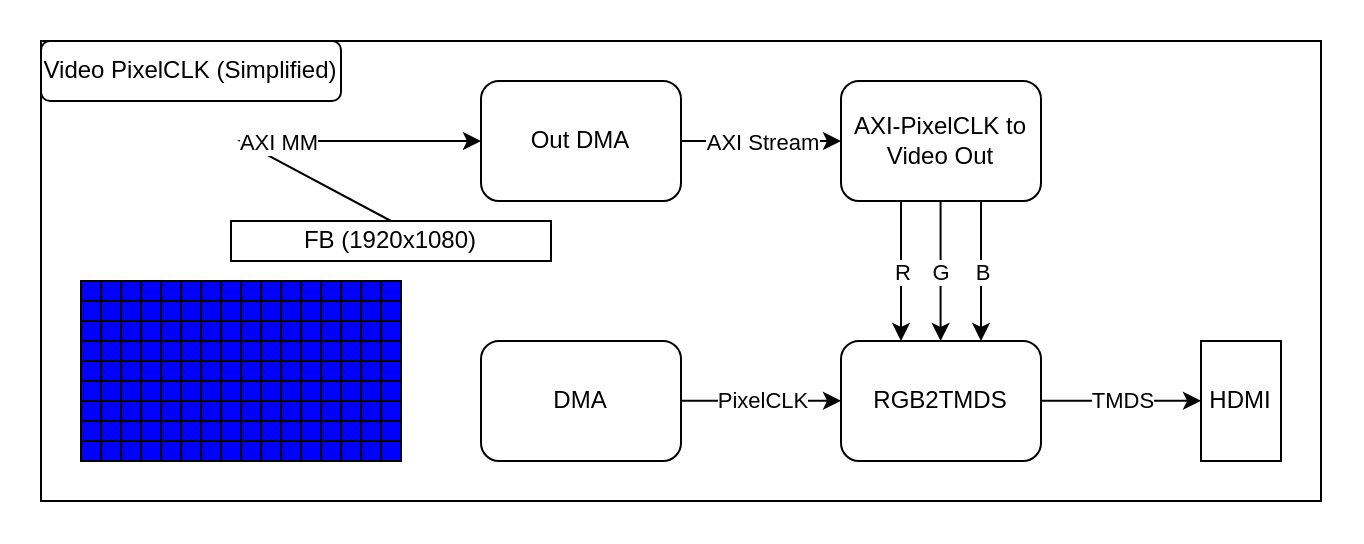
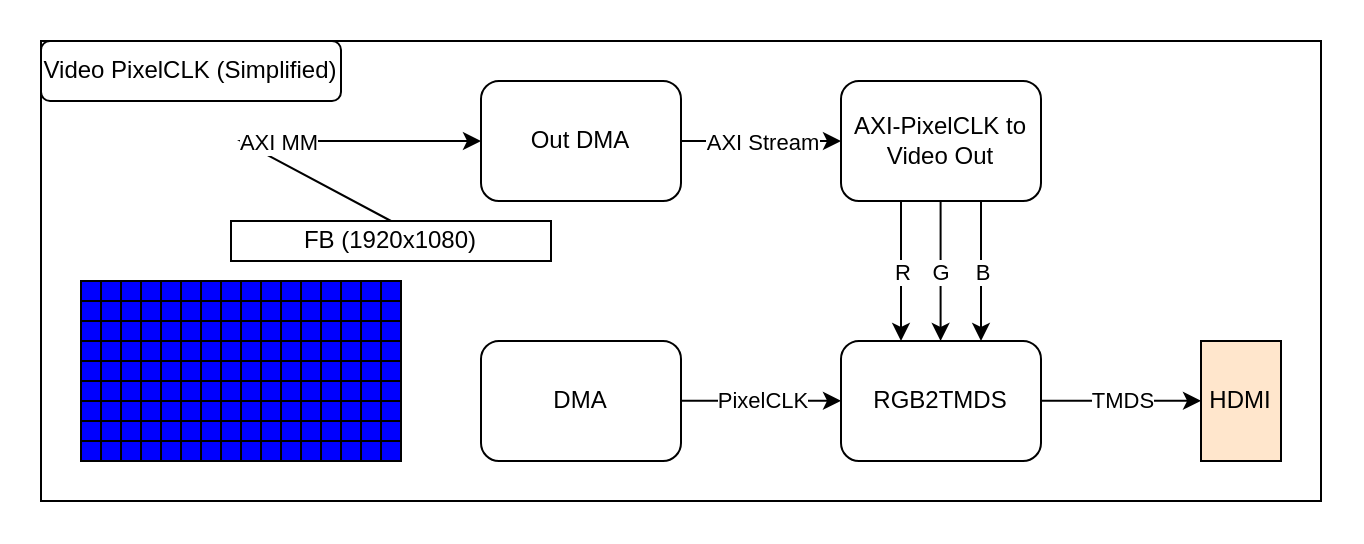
(1241, 401) -> (1241, 401)
